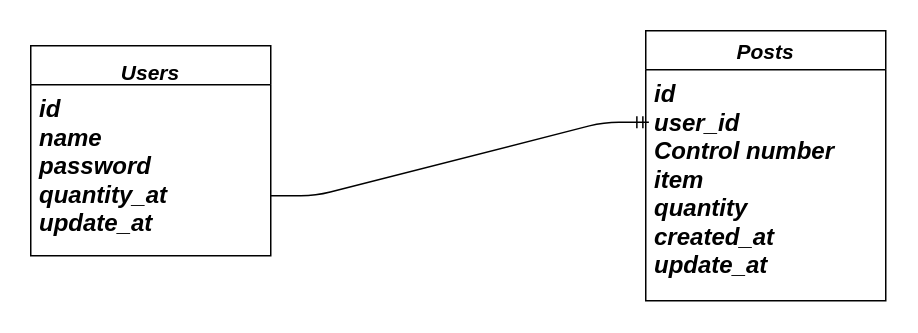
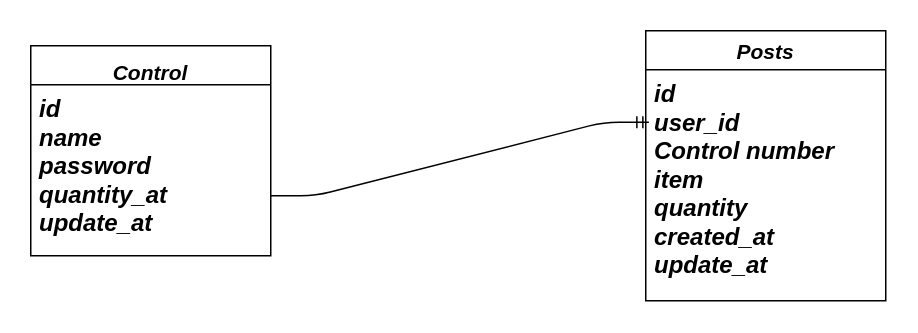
(150, 73) -> (150, 73)
